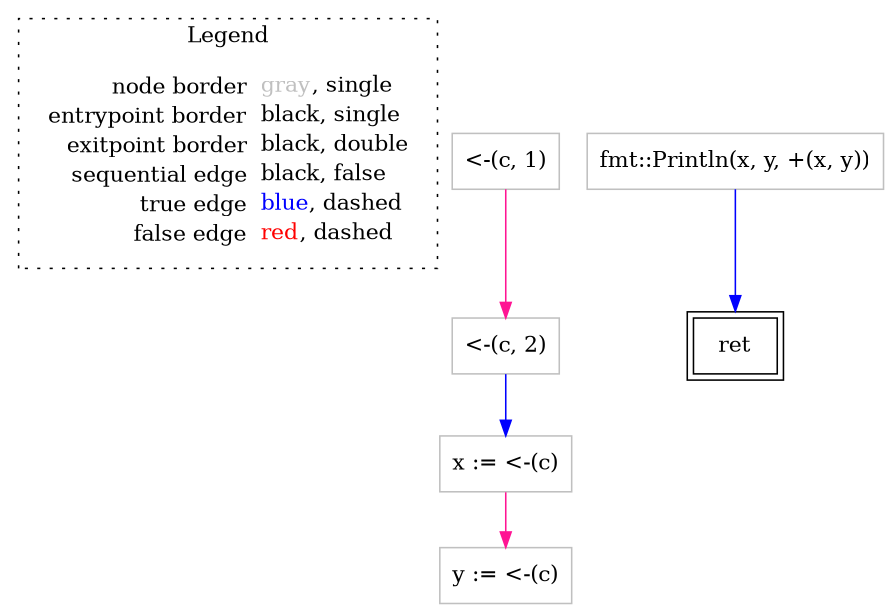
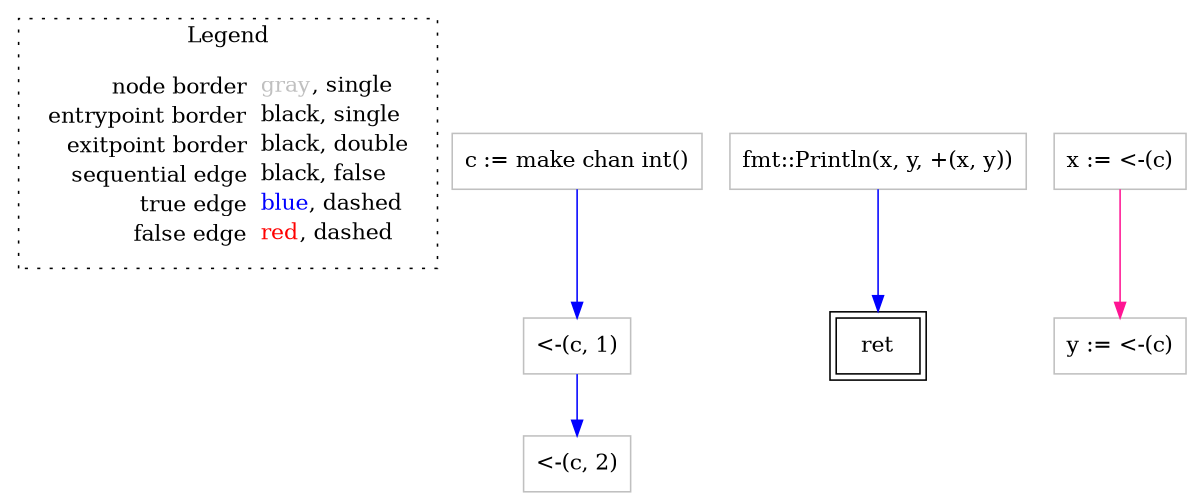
none -> (577, 161)
(506, 246) -> (577, 397)
(506, 397) -> none
